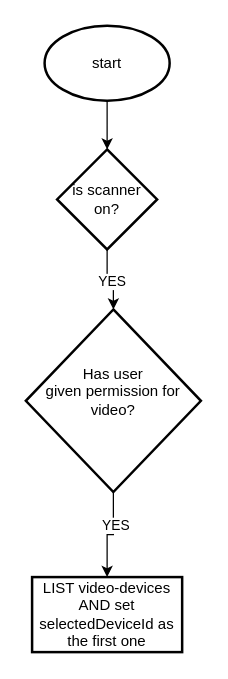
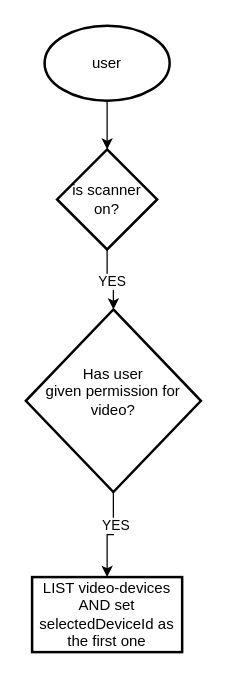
(107, 63) -> (107, 63)
